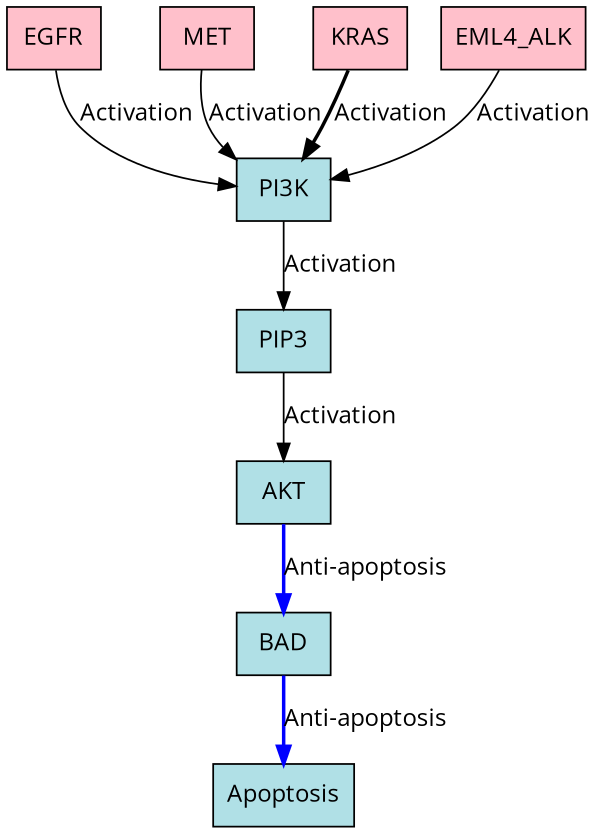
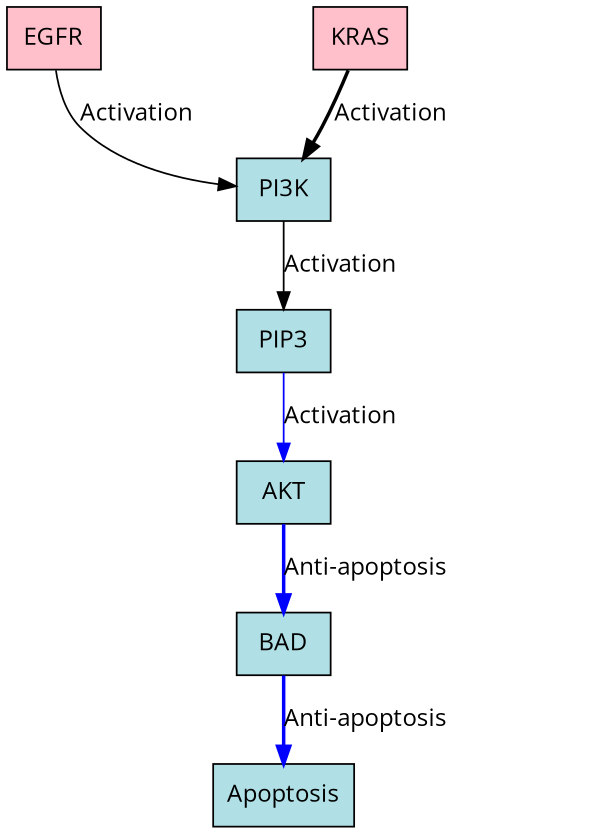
(207, 38) -> none
(513, 38) -> none
(284, 408) -> (284, 408)
